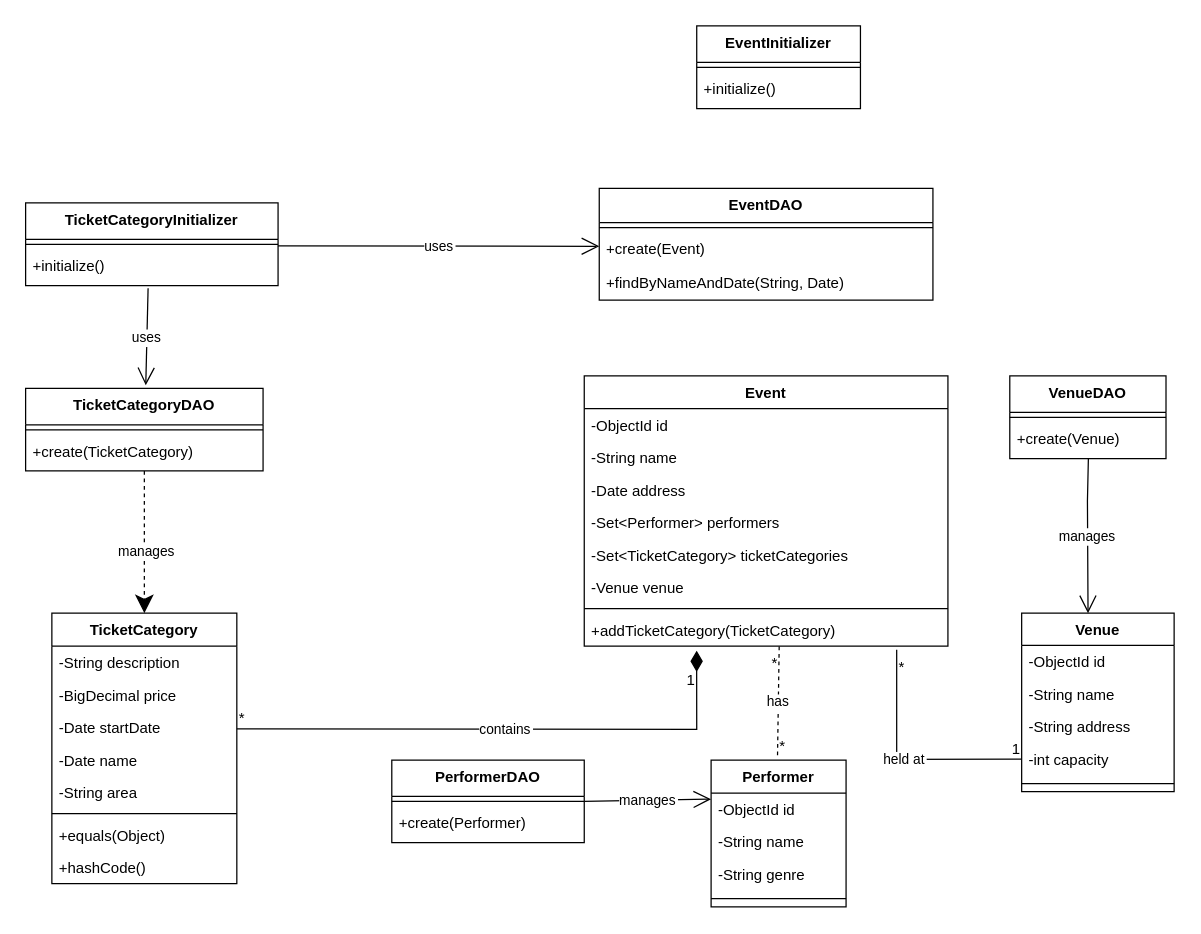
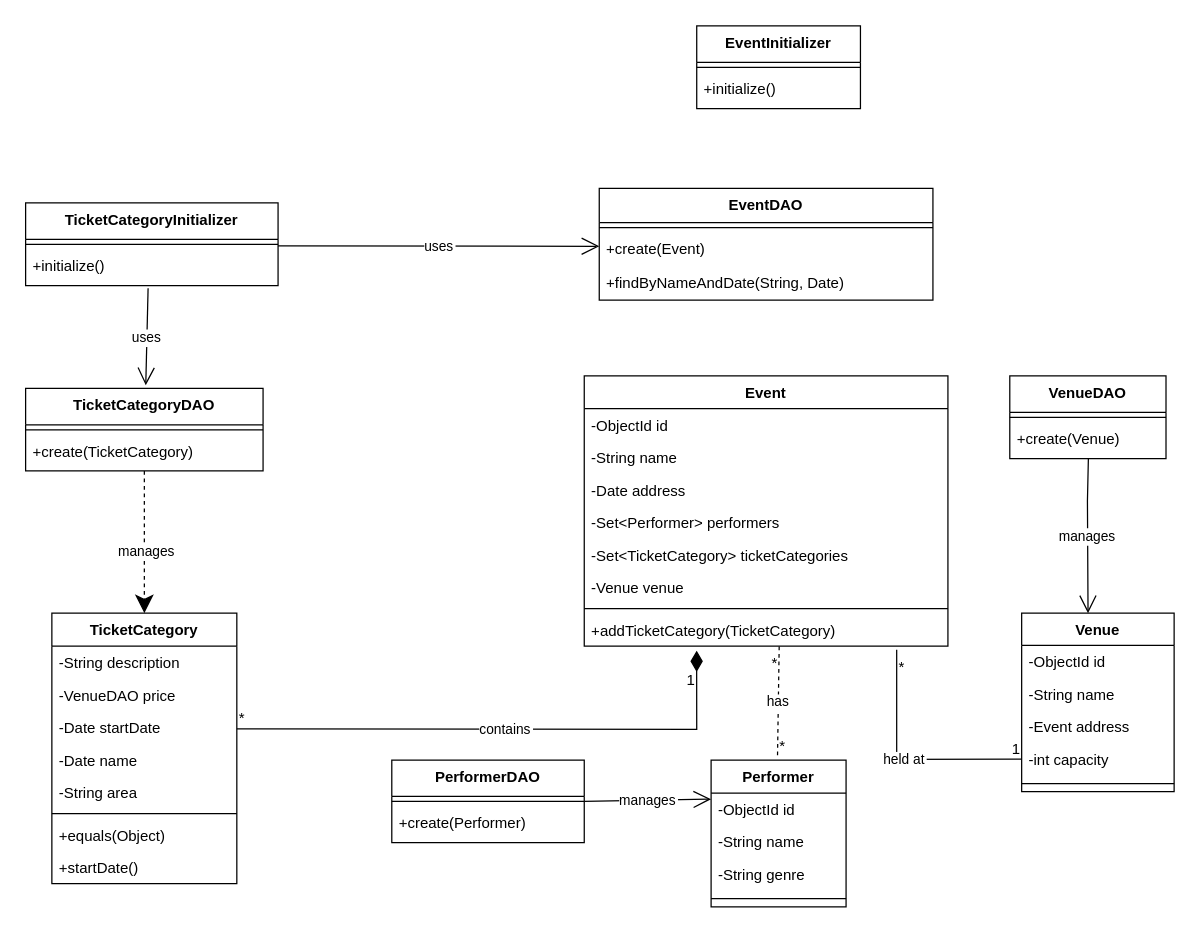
(120, 695) -> (118, 695)
(1088, 727) -> (1086, 727)
(105, 868) -> (109, 868)
